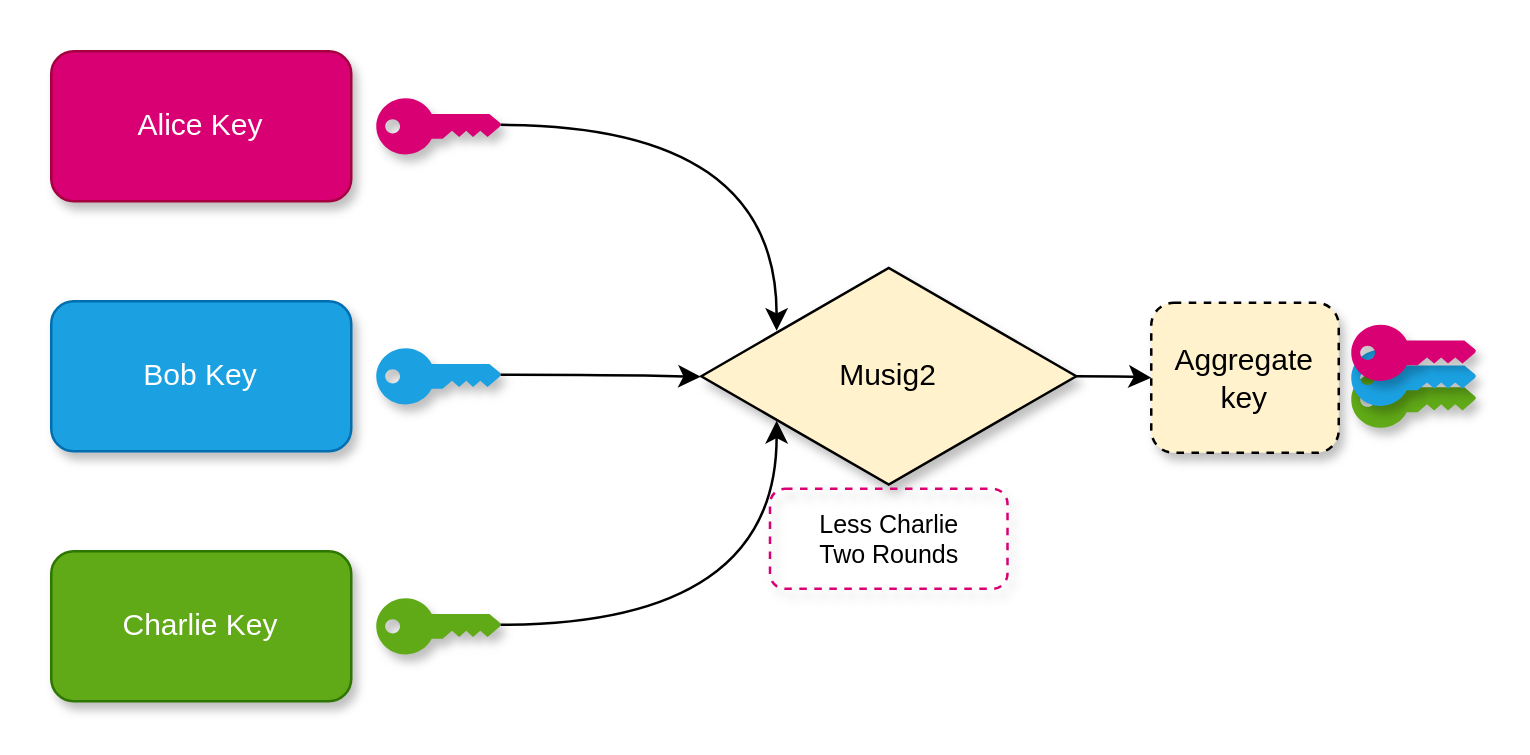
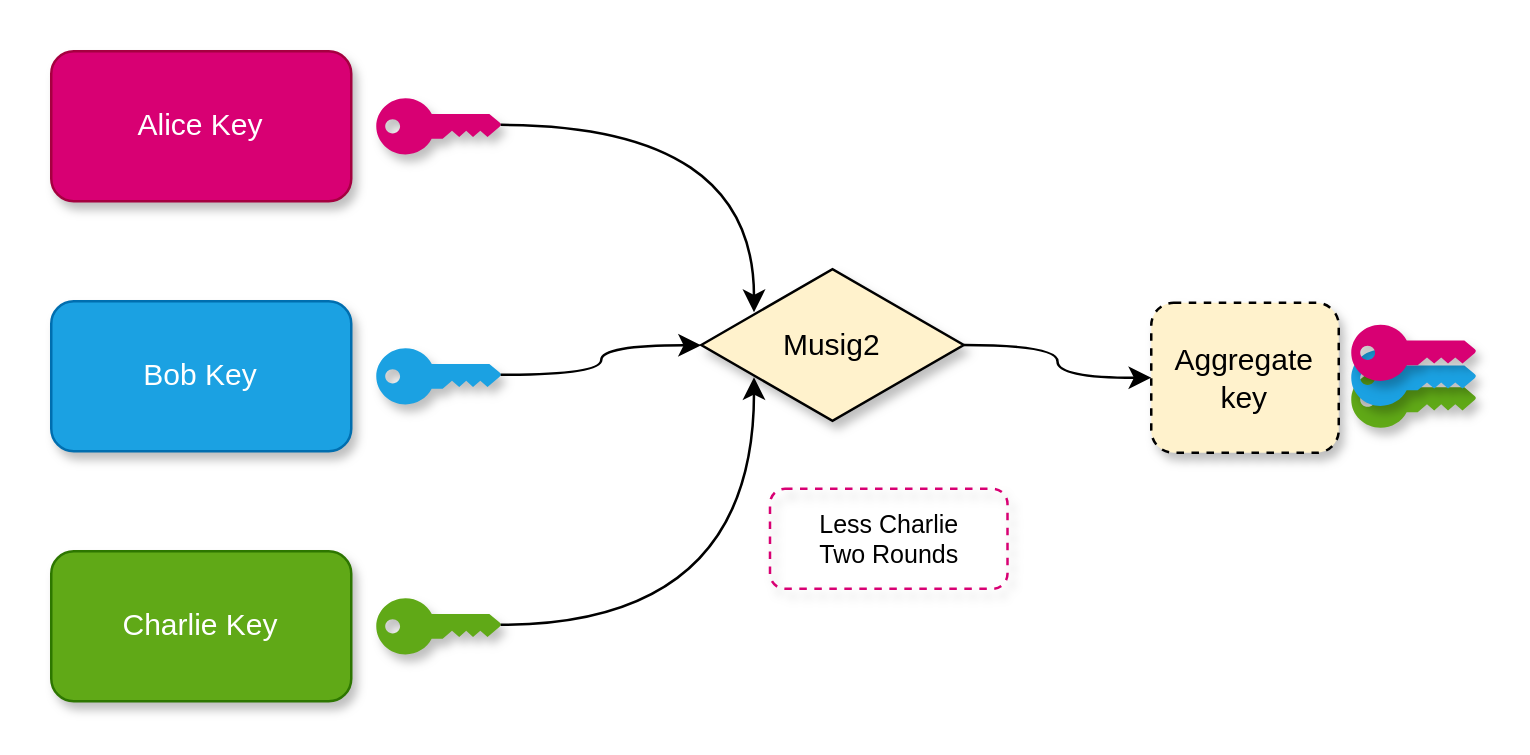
(889, 376) -> (833, 345)
